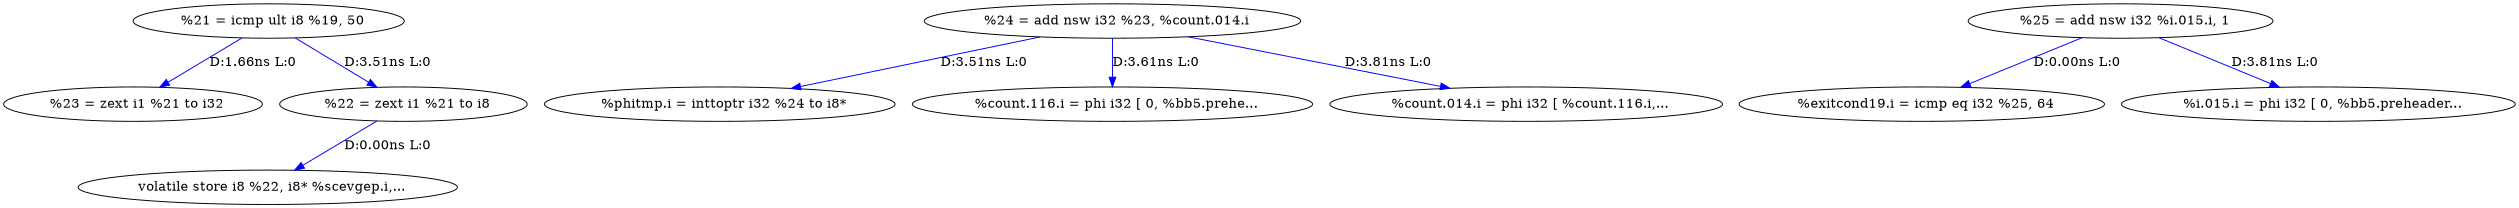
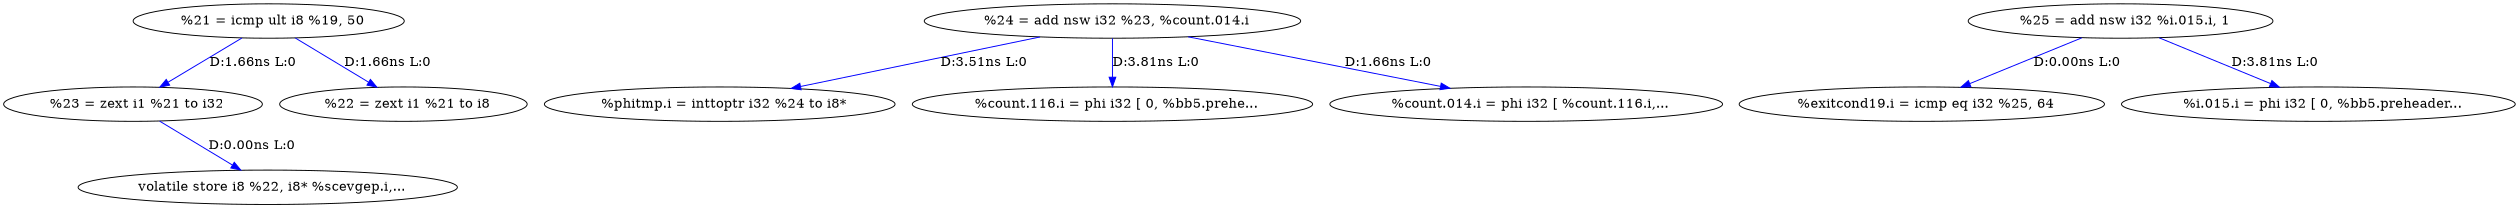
(388, 63) -> (388, 63)
(1156, 63) -> (1156, 63)
(1388, 63) -> (1388, 63)
(340, 143) -> (196, 143)
